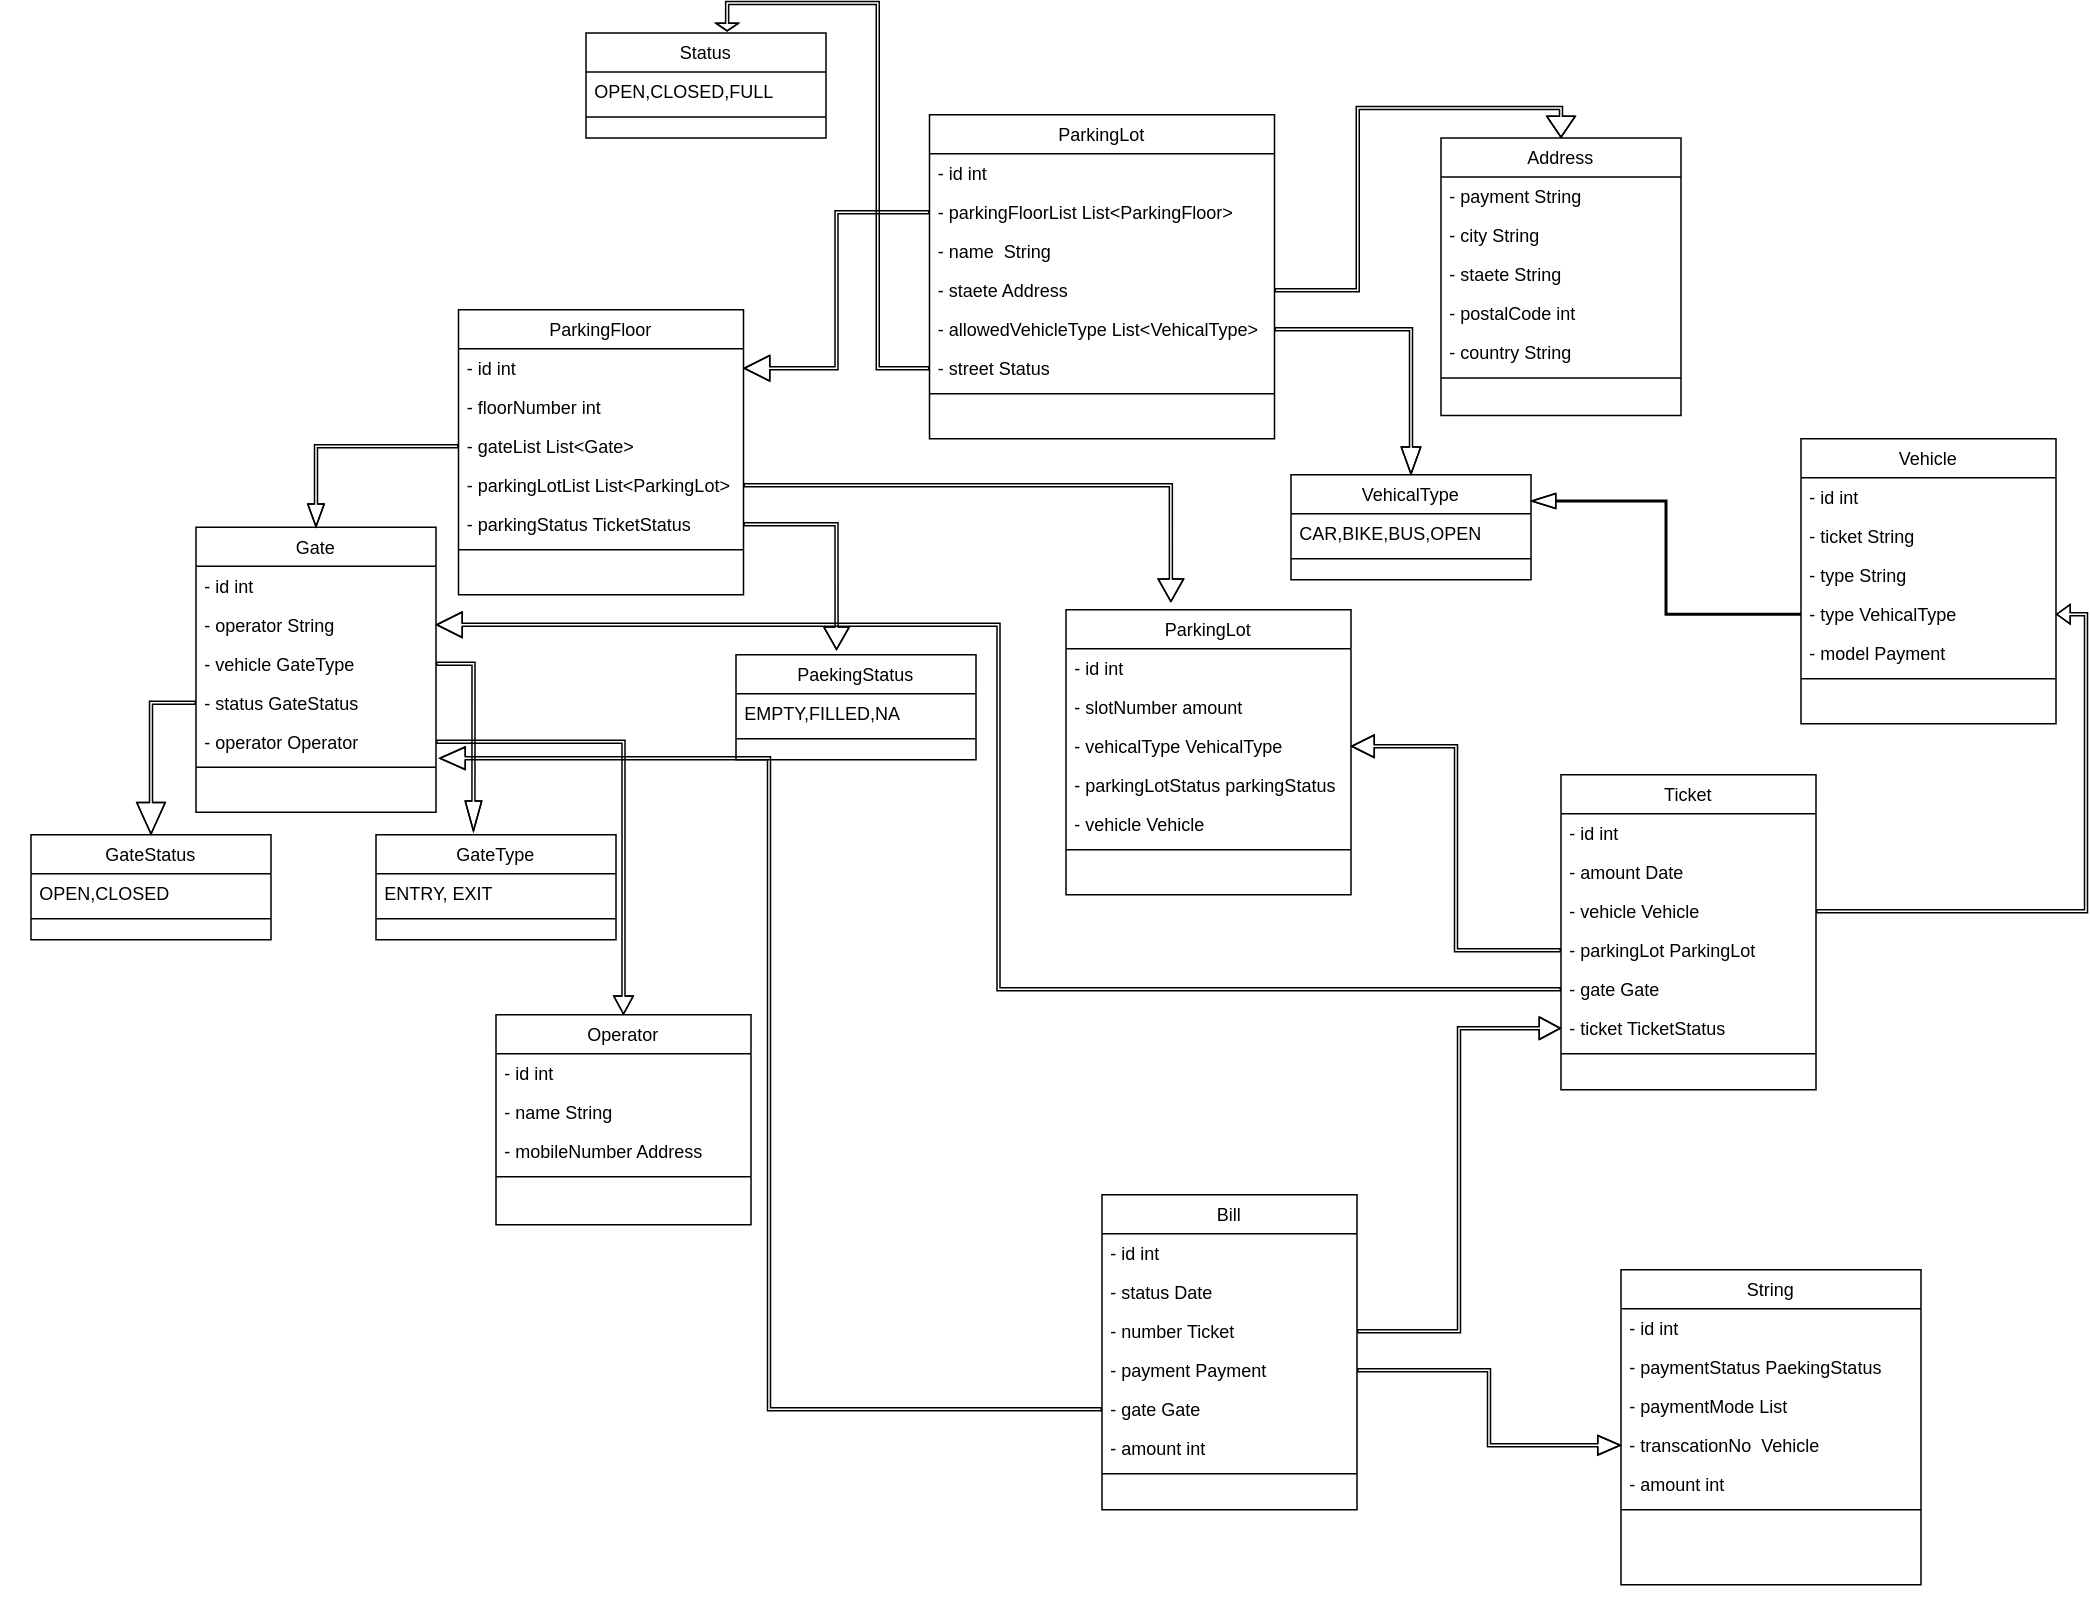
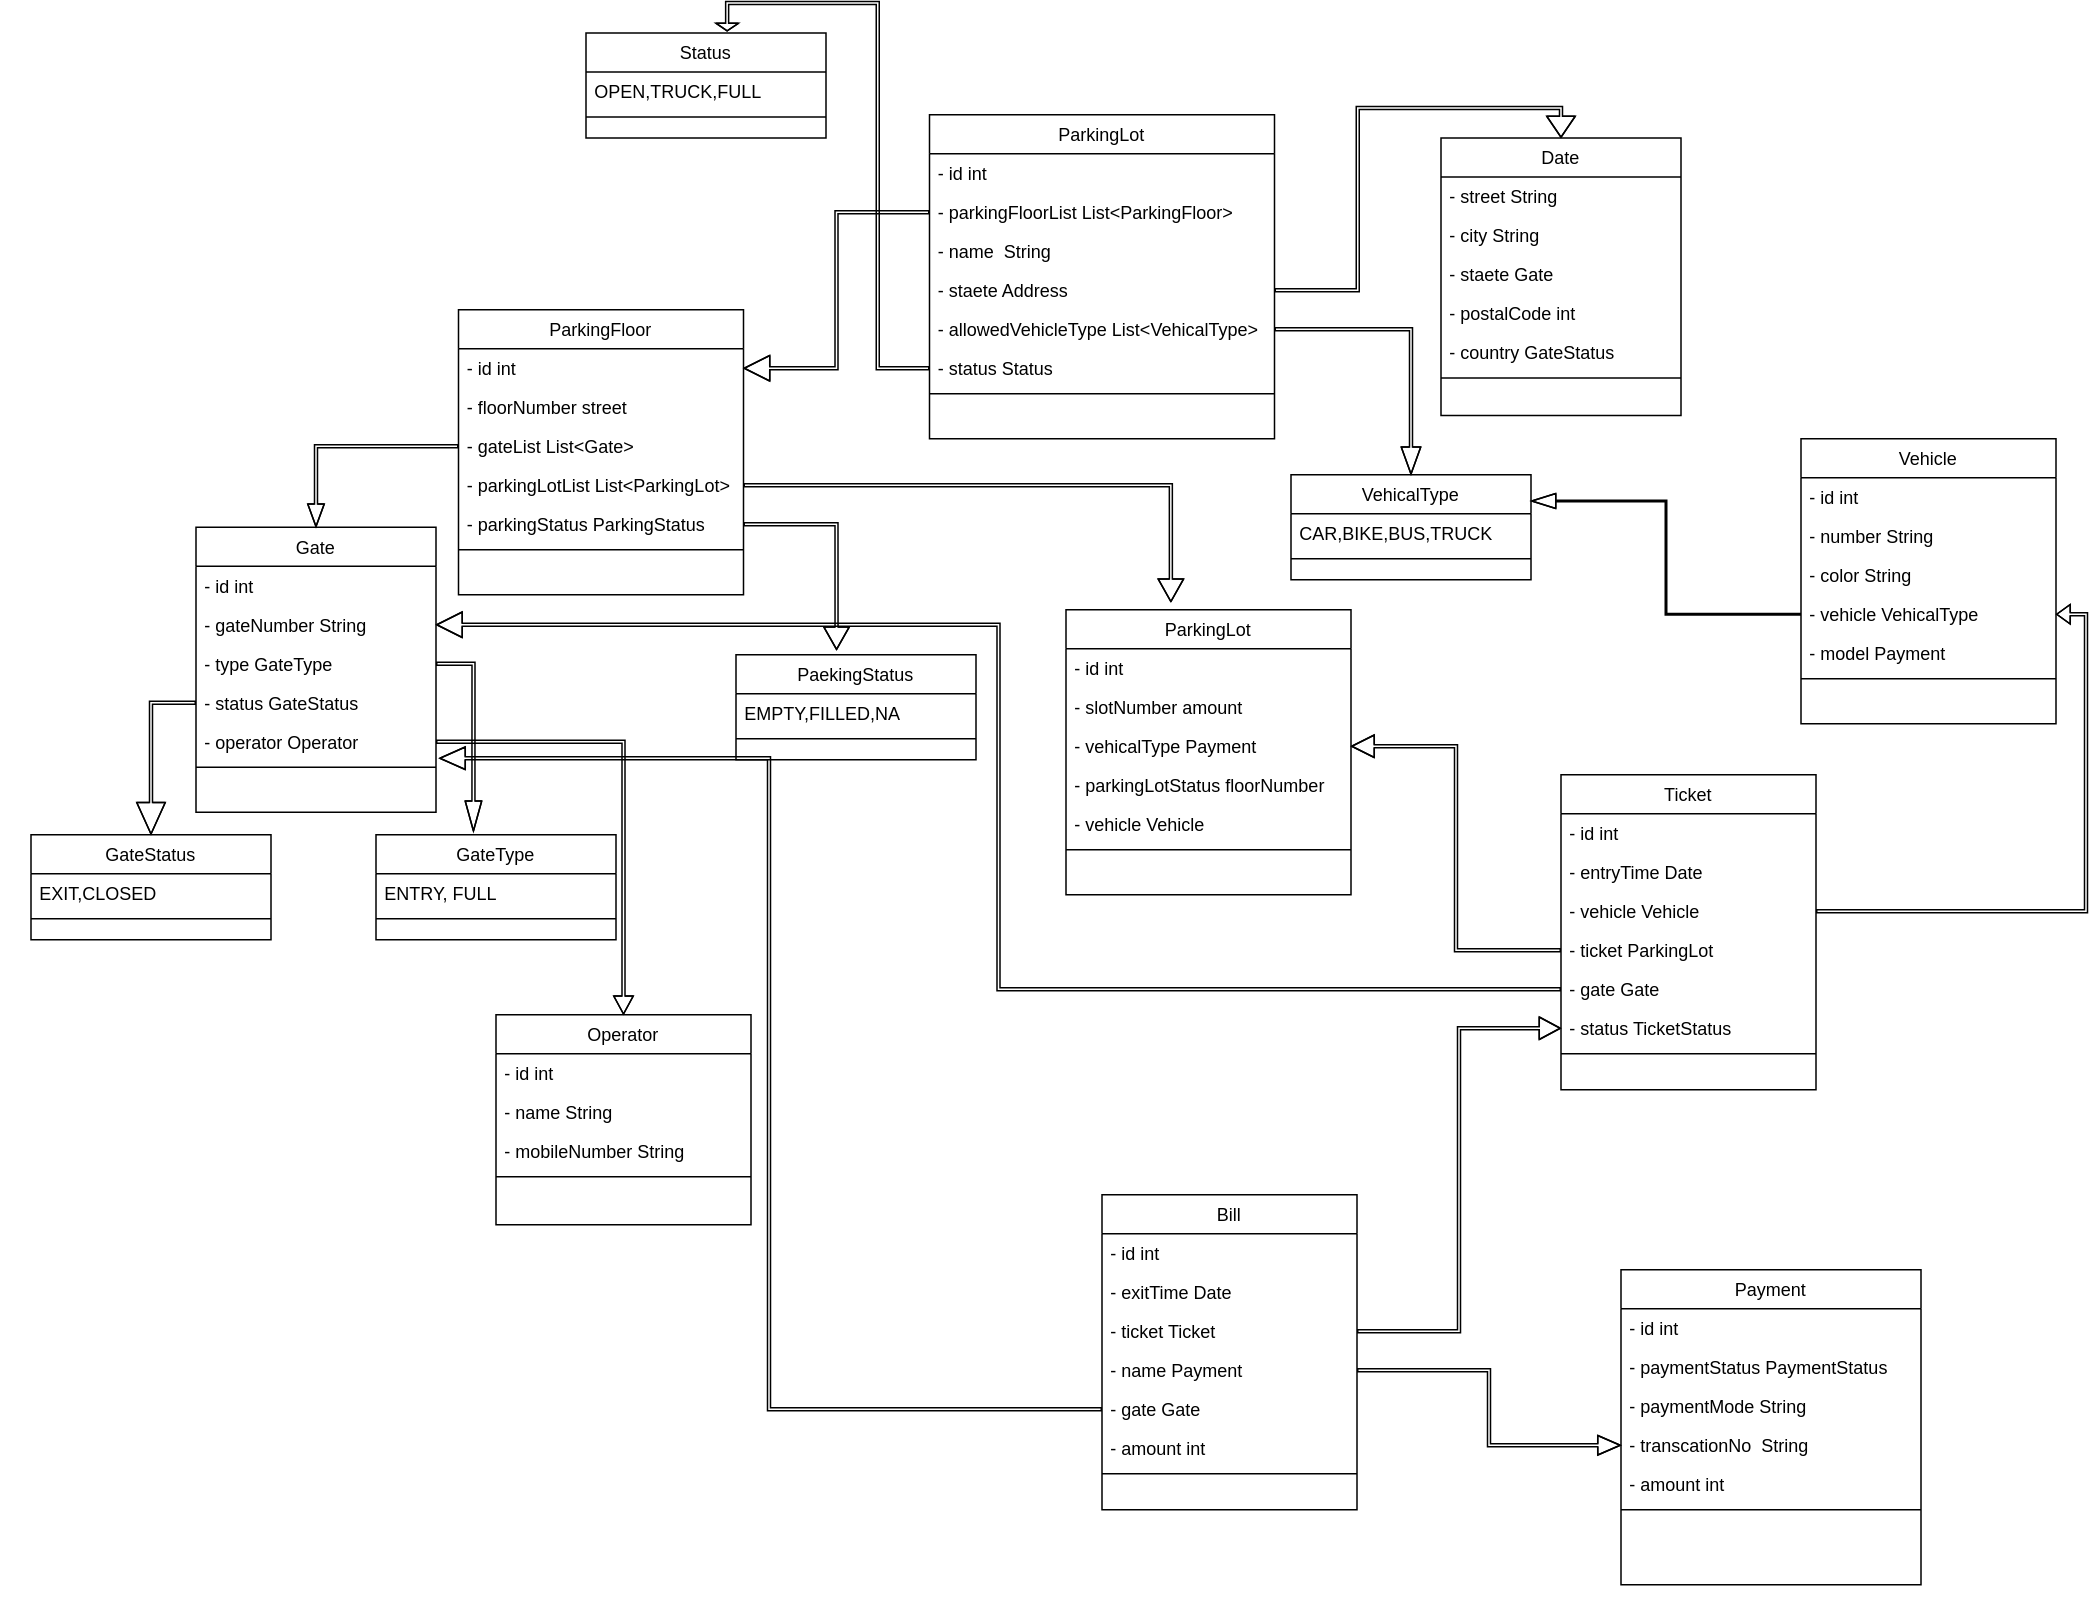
(670, 92) -> (665, 92)
(1560, 158) -> (1560, 158)
(1523, 197) -> (1518, 197)
(1518, 275) -> (1510, 275)
(1523, 353) -> (1545, 353)
(1008, 369) -> (1008, 369)
(543, 408) -> (560, 408)
(598, 525) -> (603, 525)
(1378, 534) -> (1383, 534)
(1875, 537) -> (1878, 537)
(1868, 576) -> (1870, 576)
(1890, 615) -> (1901, 615)
(283, 626) -> (293, 626)
(285, 665) -> (275, 665)
(1186, 747) -> (1170, 747)
(1226, 786) -> (1216, 786)
(1630, 873) -> (1643, 873)
(92, 894) -> (92, 894)
(435, 894) -> (435, 894)
(1676, 951) -> (1655, 951)
(1665, 1029) -> (1668, 1029)
(606, 1152) -> (598, 1152)
(1770, 1290) -> (1770, 1290)
(1171, 1293) -> (1176, 1293)
(1179, 1332) -> (1176, 1332)
(1768, 1368) -> (1770, 1368)
(1191, 1371) -> (1176, 1371)
(1713, 1407) -> (1723, 1407)
(1738, 1446) -> (1736, 1446)
